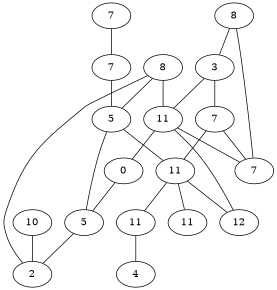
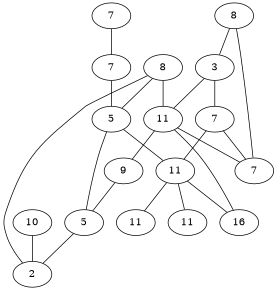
(124, 171) -> (124, 171)
(239, 223) -> (239, 223)
(136, 274) -> none
